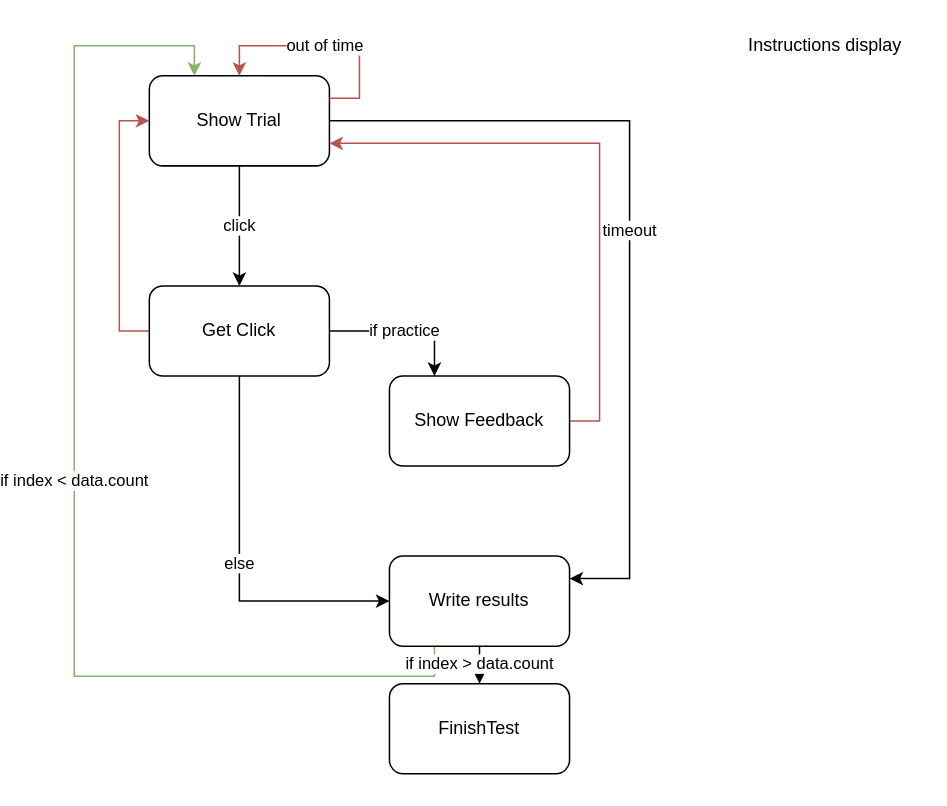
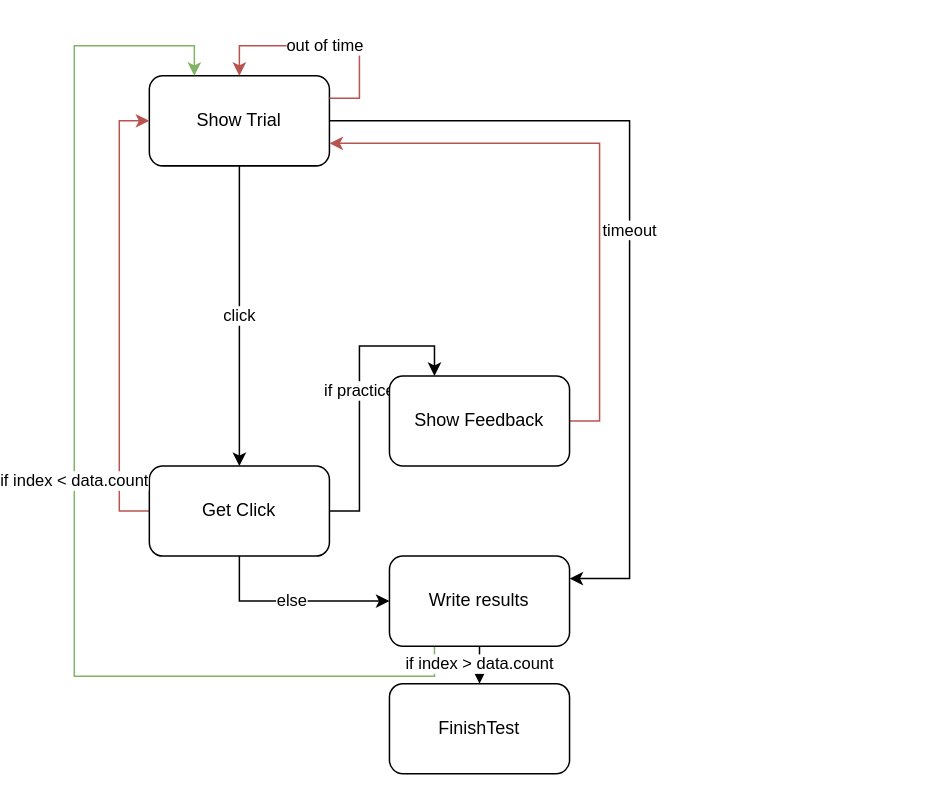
(824, 46) -> none
(239, 331) -> (239, 511)
